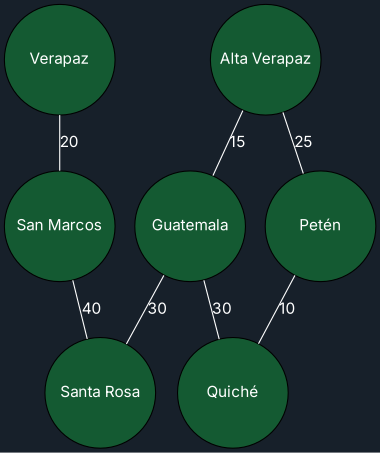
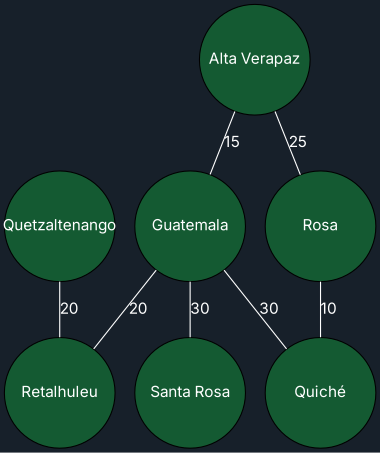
(60, 60) -> (60, 226)
(60, 226) -> none
(321, 226) -> (321, 226)
none -> (60, 393)
